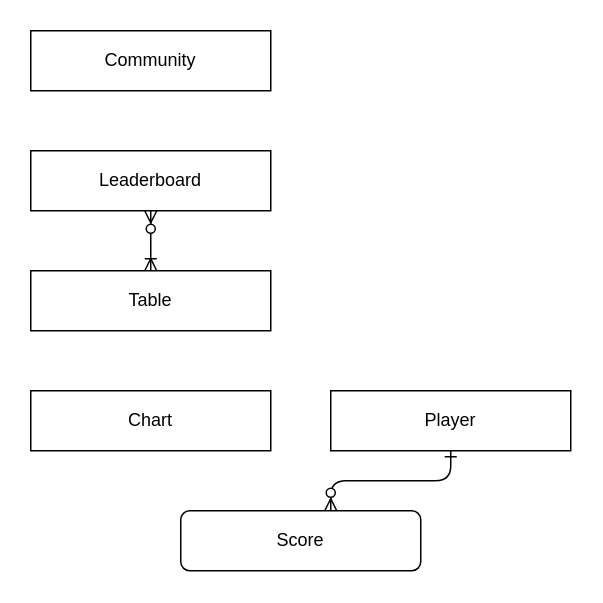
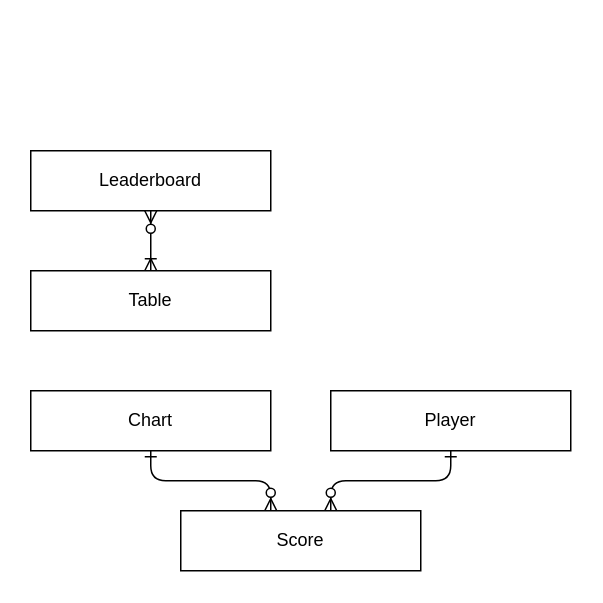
(151, 61) -> none
none -> (211, 481)
(301, 541) -> (301, 541)
